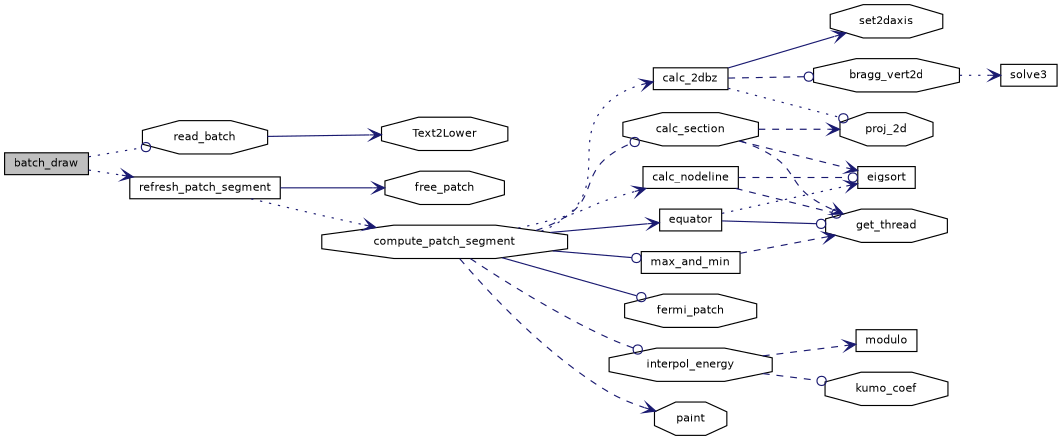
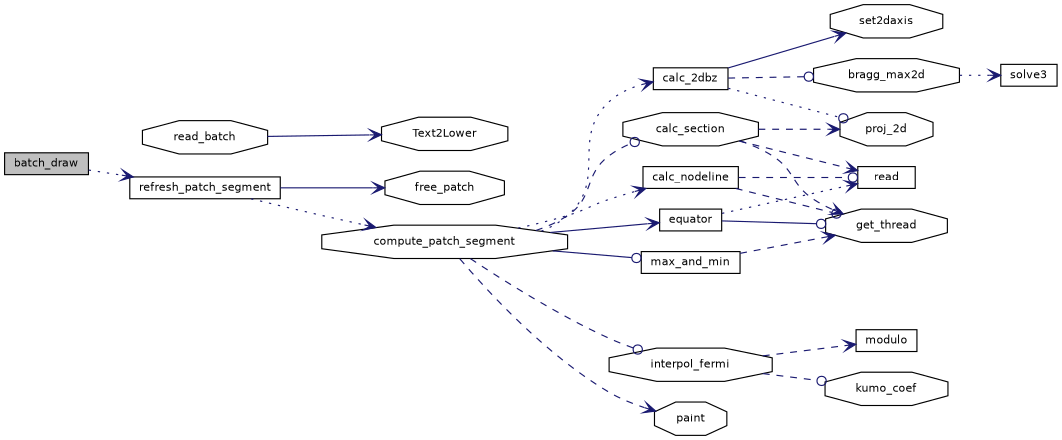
(886, 75) -> (886, 75)
(115, 152) -> none
(886, 178) -> (886, 178)
(691, 311) -> none
(691, 365) -> (691, 365)
